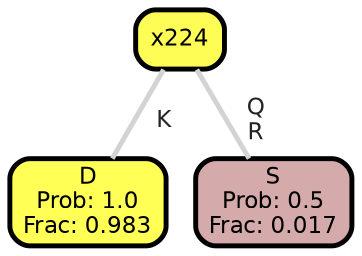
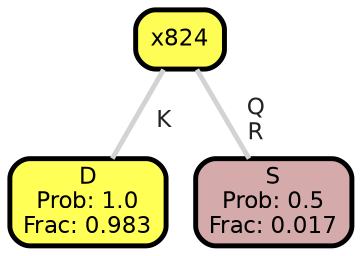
(180, 39) -> (180, 39)
